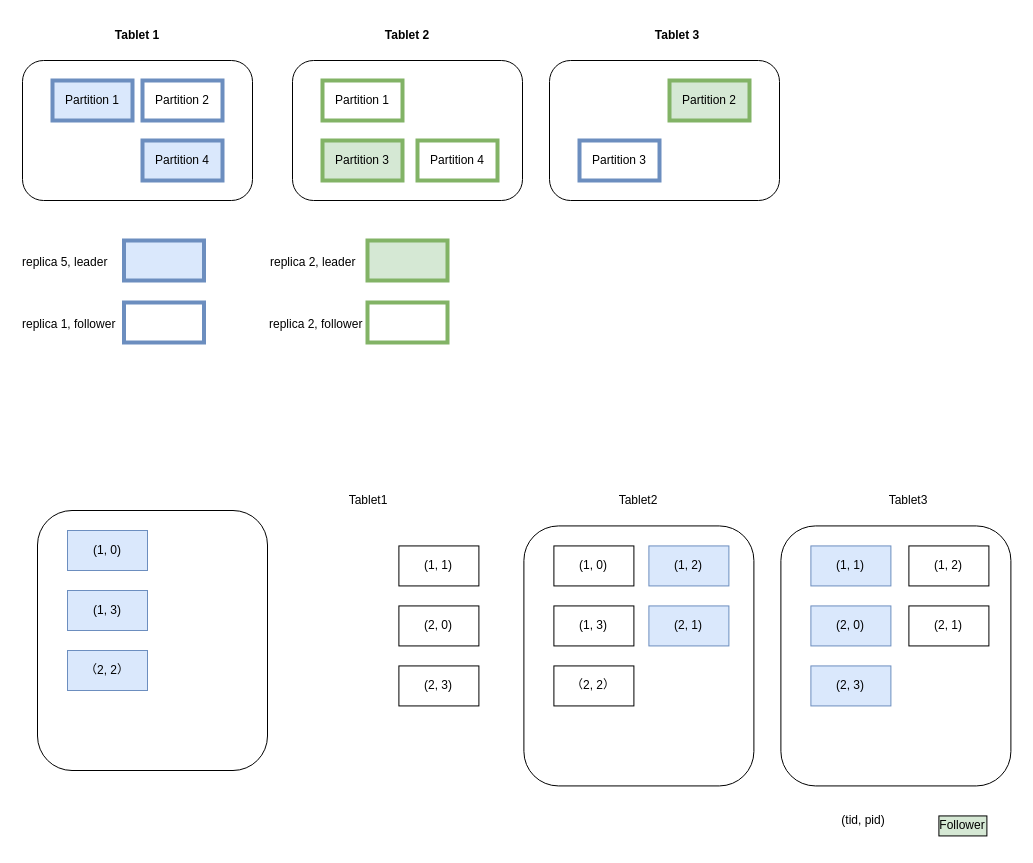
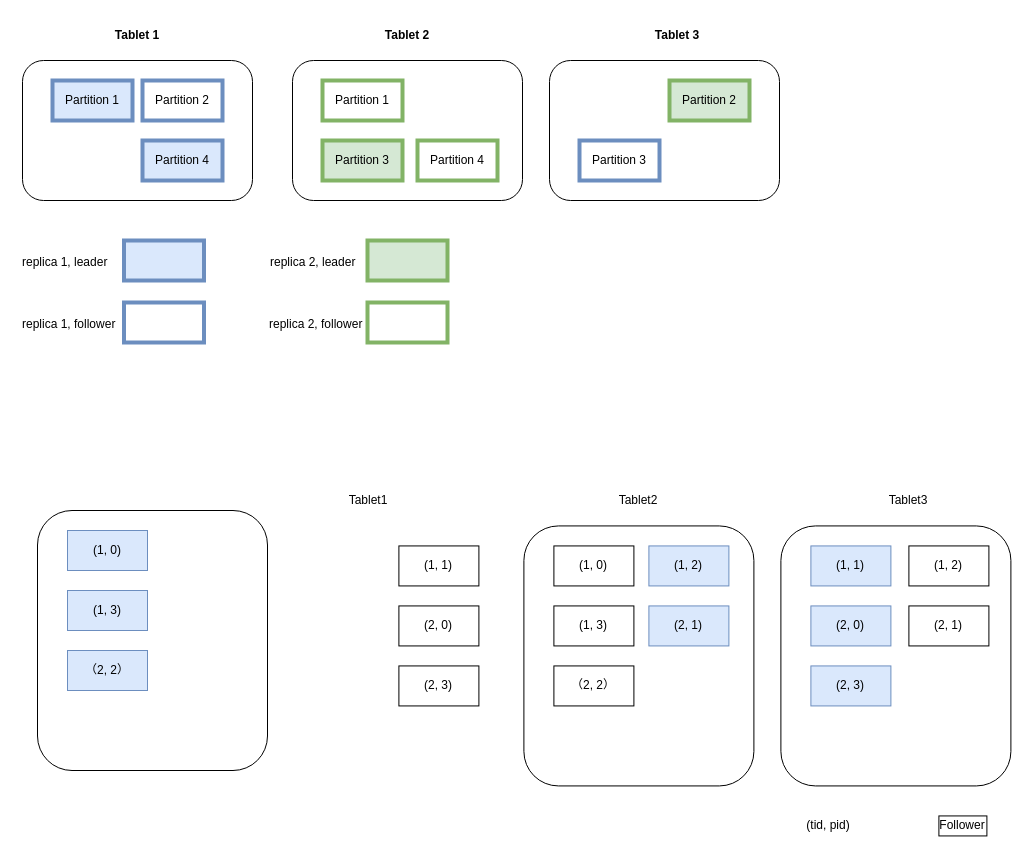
(72, 263) -> (72, 263)
(864, 821) -> (829, 826)
(963, 826) -> (963, 826)
